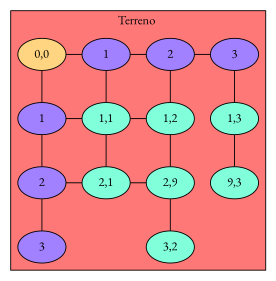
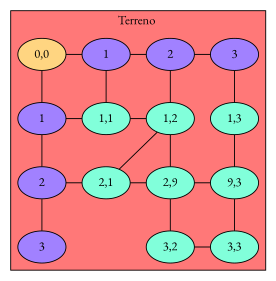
(106, 151) -> (138, 151)
none -> (202, 183)
none -> (235, 247)
